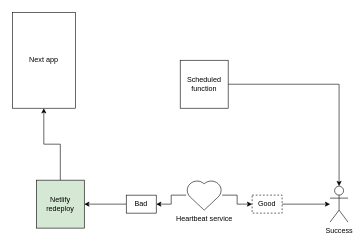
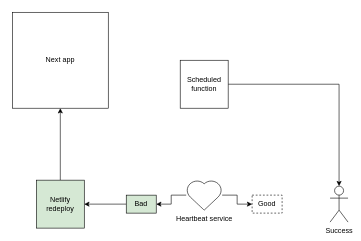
(44, 60) -> (60, 60)
(141, 204) -> (141, 204)
(324, 204) -> none
